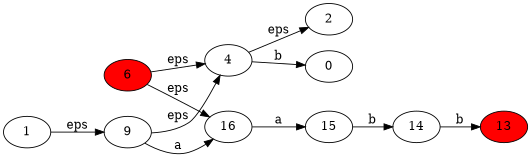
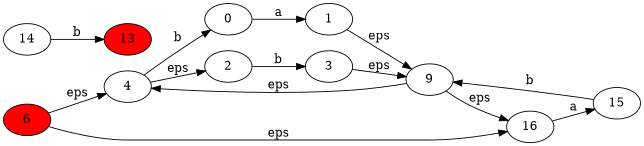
none -> (274, 19)
none -> (329, 66)
(368, 127) -> (528, 91)
(178, 146) -> (480, 98)
